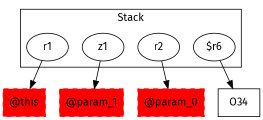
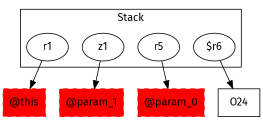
(159, 47) -> (159, 47)
(239, 103) -> (239, 103)
